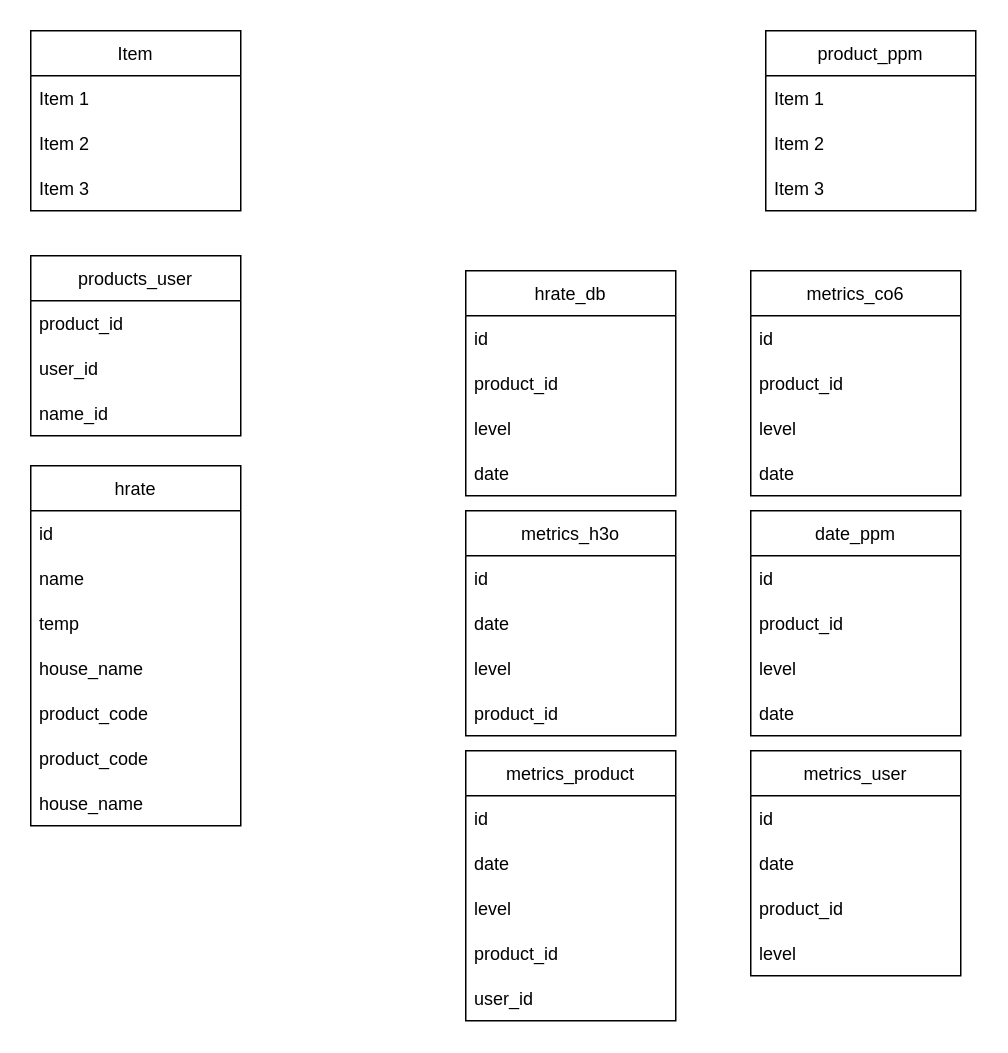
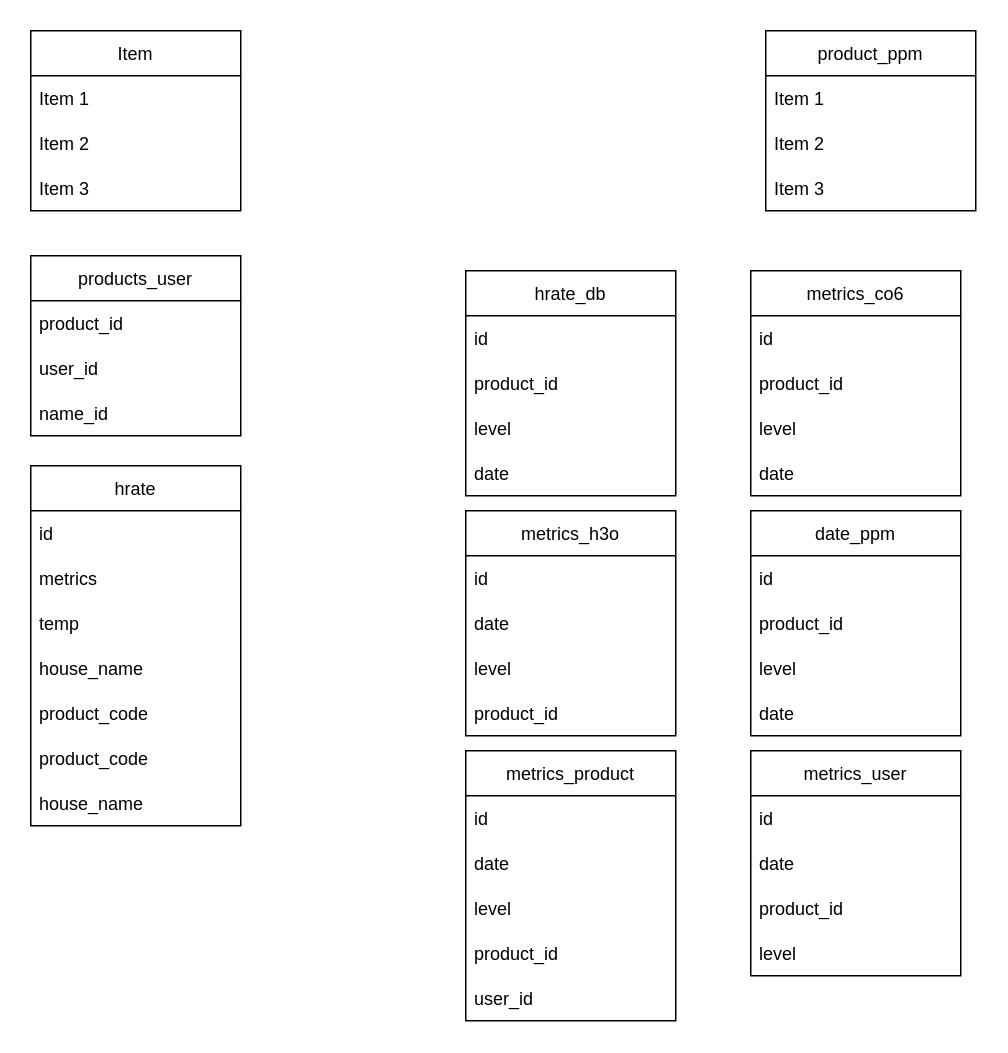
(59, 579) -> (72, 579)
